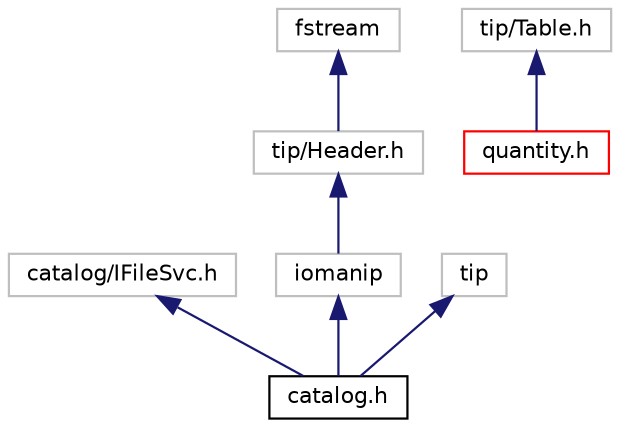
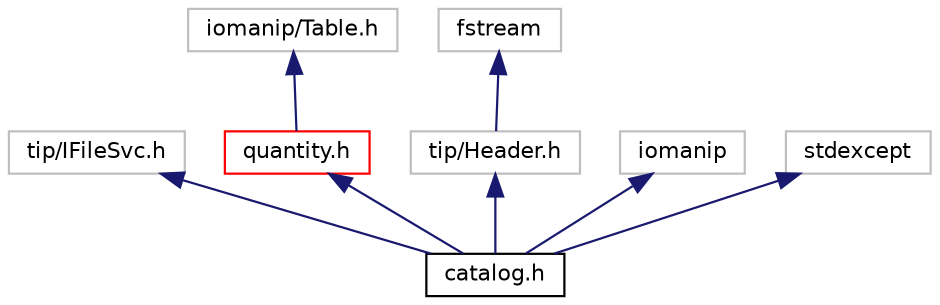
(537, 30) -> (293, 30)
none -> (406, 219)
(338, 225) -> (495, 225)
(122, 275) -> (97, 153)
(474, 275) -> (858, 153)
